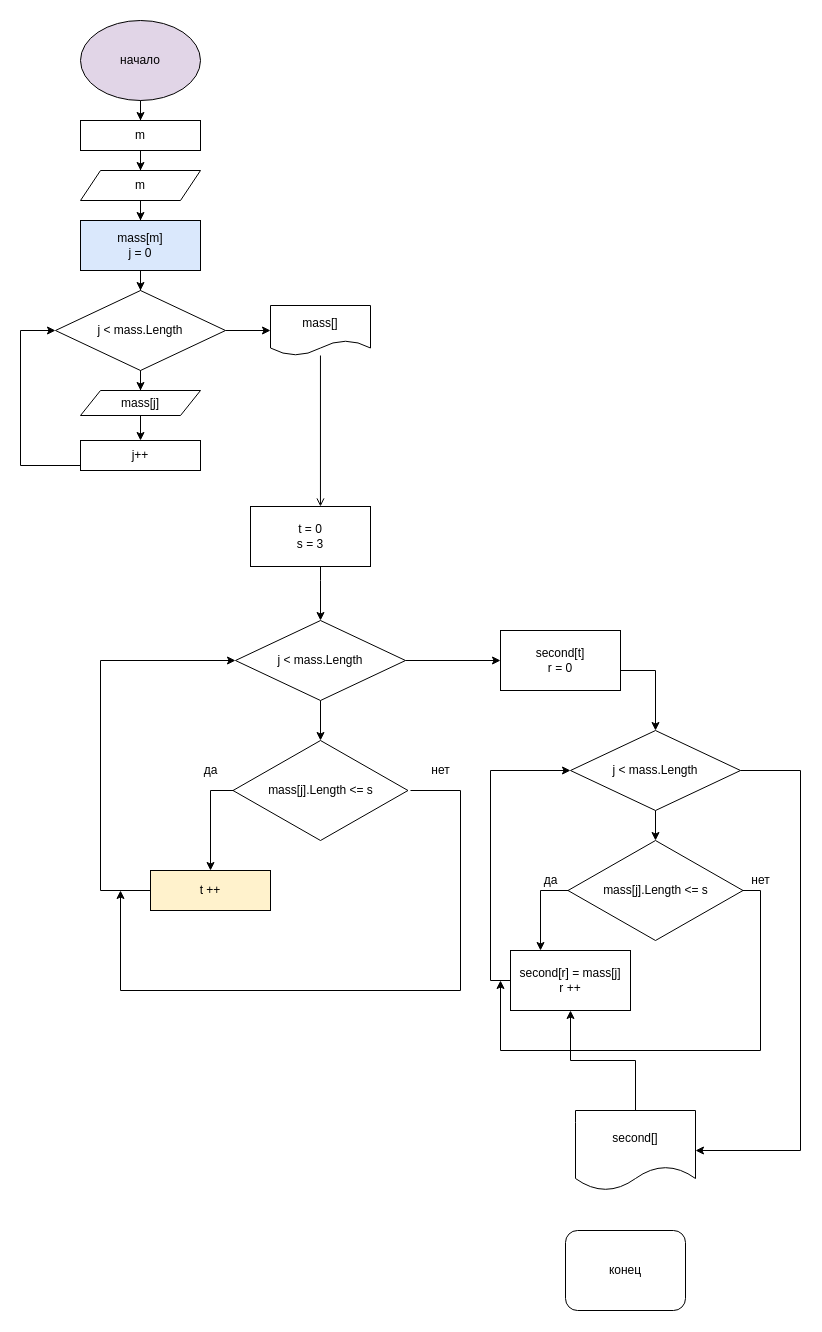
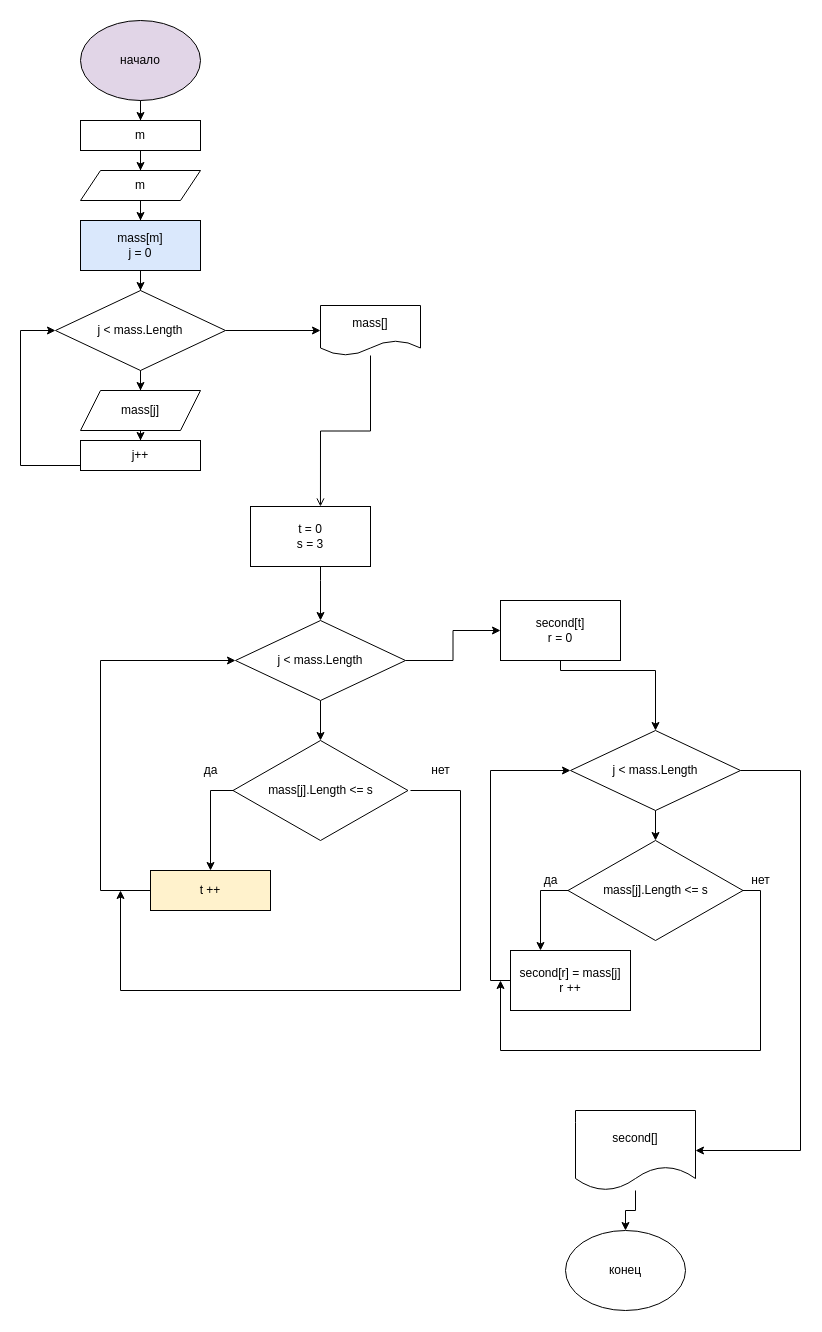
(321, 331) -> (371, 331)
(141, 403) -> (141, 411)
(561, 661) -> (561, 631)
(607, 1061) -> (635, 1211)
(626, 1271) -> (626, 1271)
